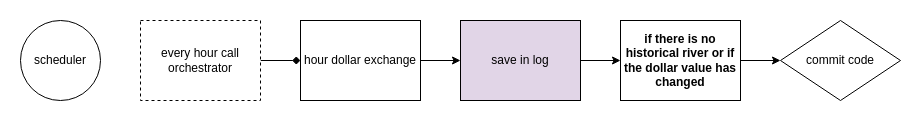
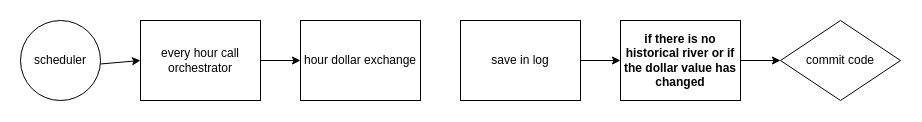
(201, 61) -> (201, 61)
(292, 61) -> (292, 61)
(437, 61) -> none
(521, 61) -> (521, 61)
none -> (117, 63)
